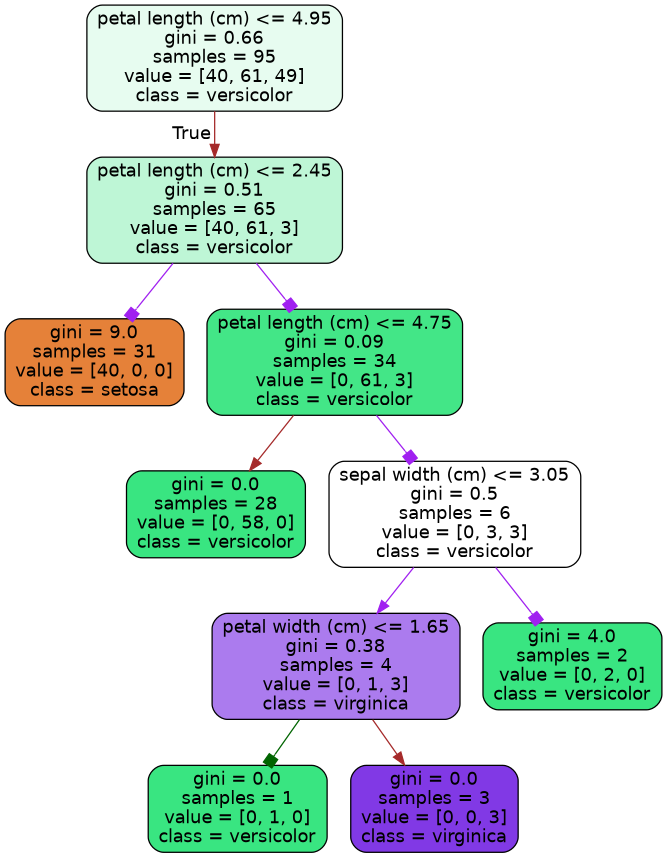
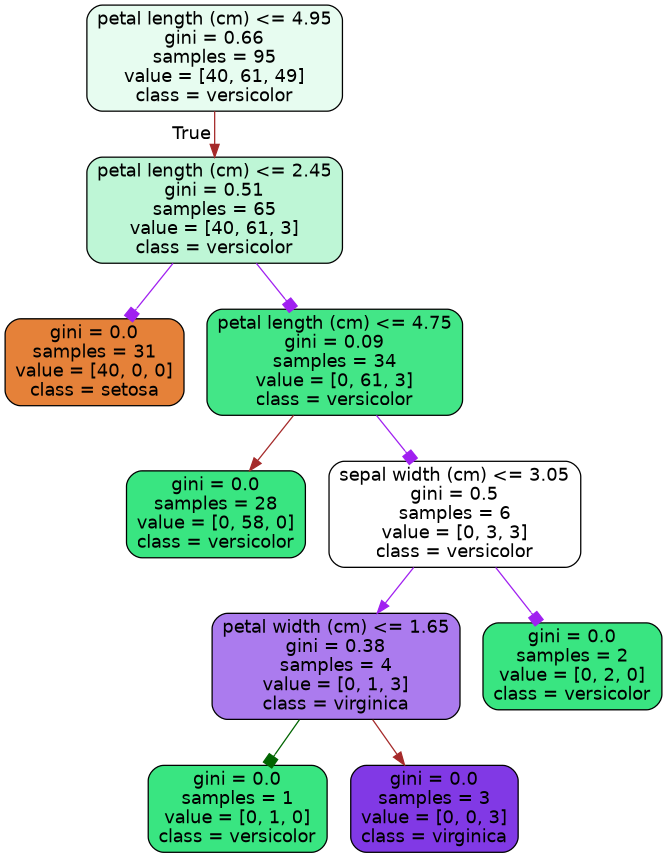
(95, 362) -> (95, 362)
(572, 666) -> (572, 666)
